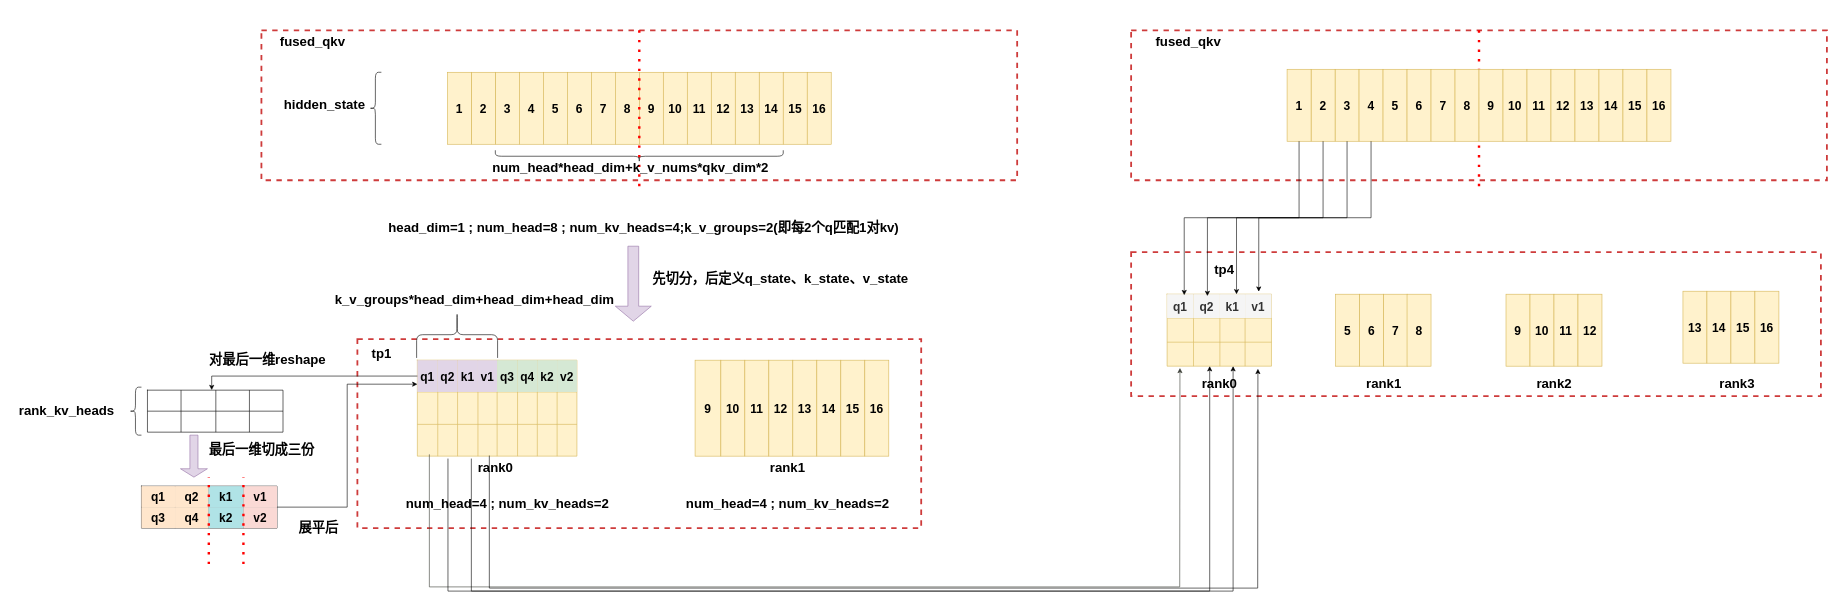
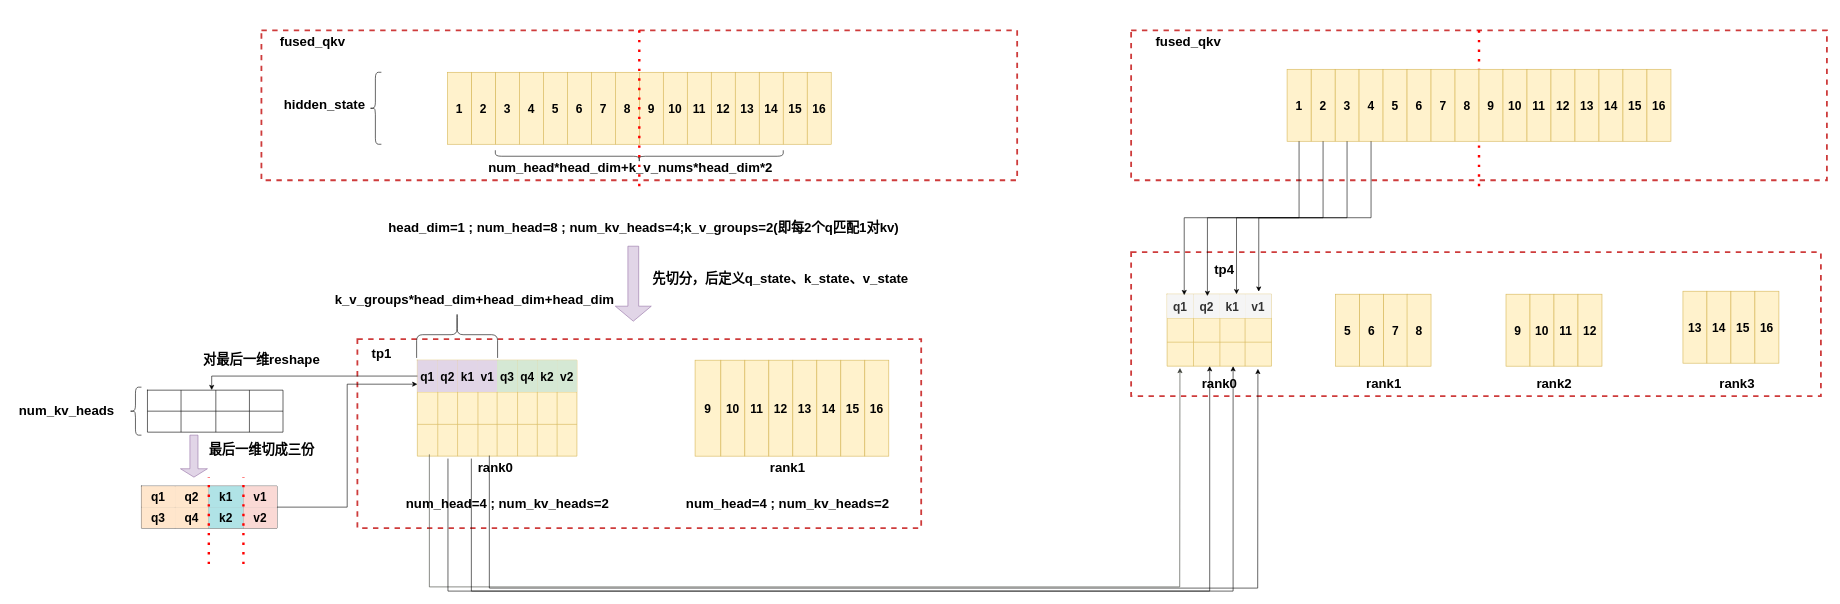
(631, 168) -> (631, 168)
(267, 360) -> (261, 360)
(67, 411) -> (67, 411)
(318, 528) -> none
